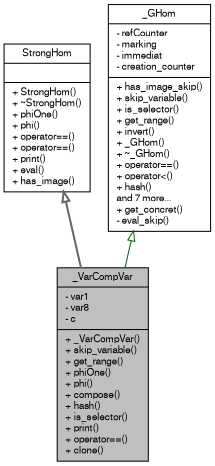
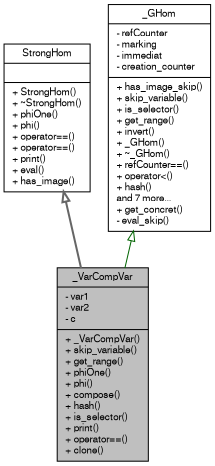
(148, 165) -> (153, 165)
(77, 308) -> (77, 308)
